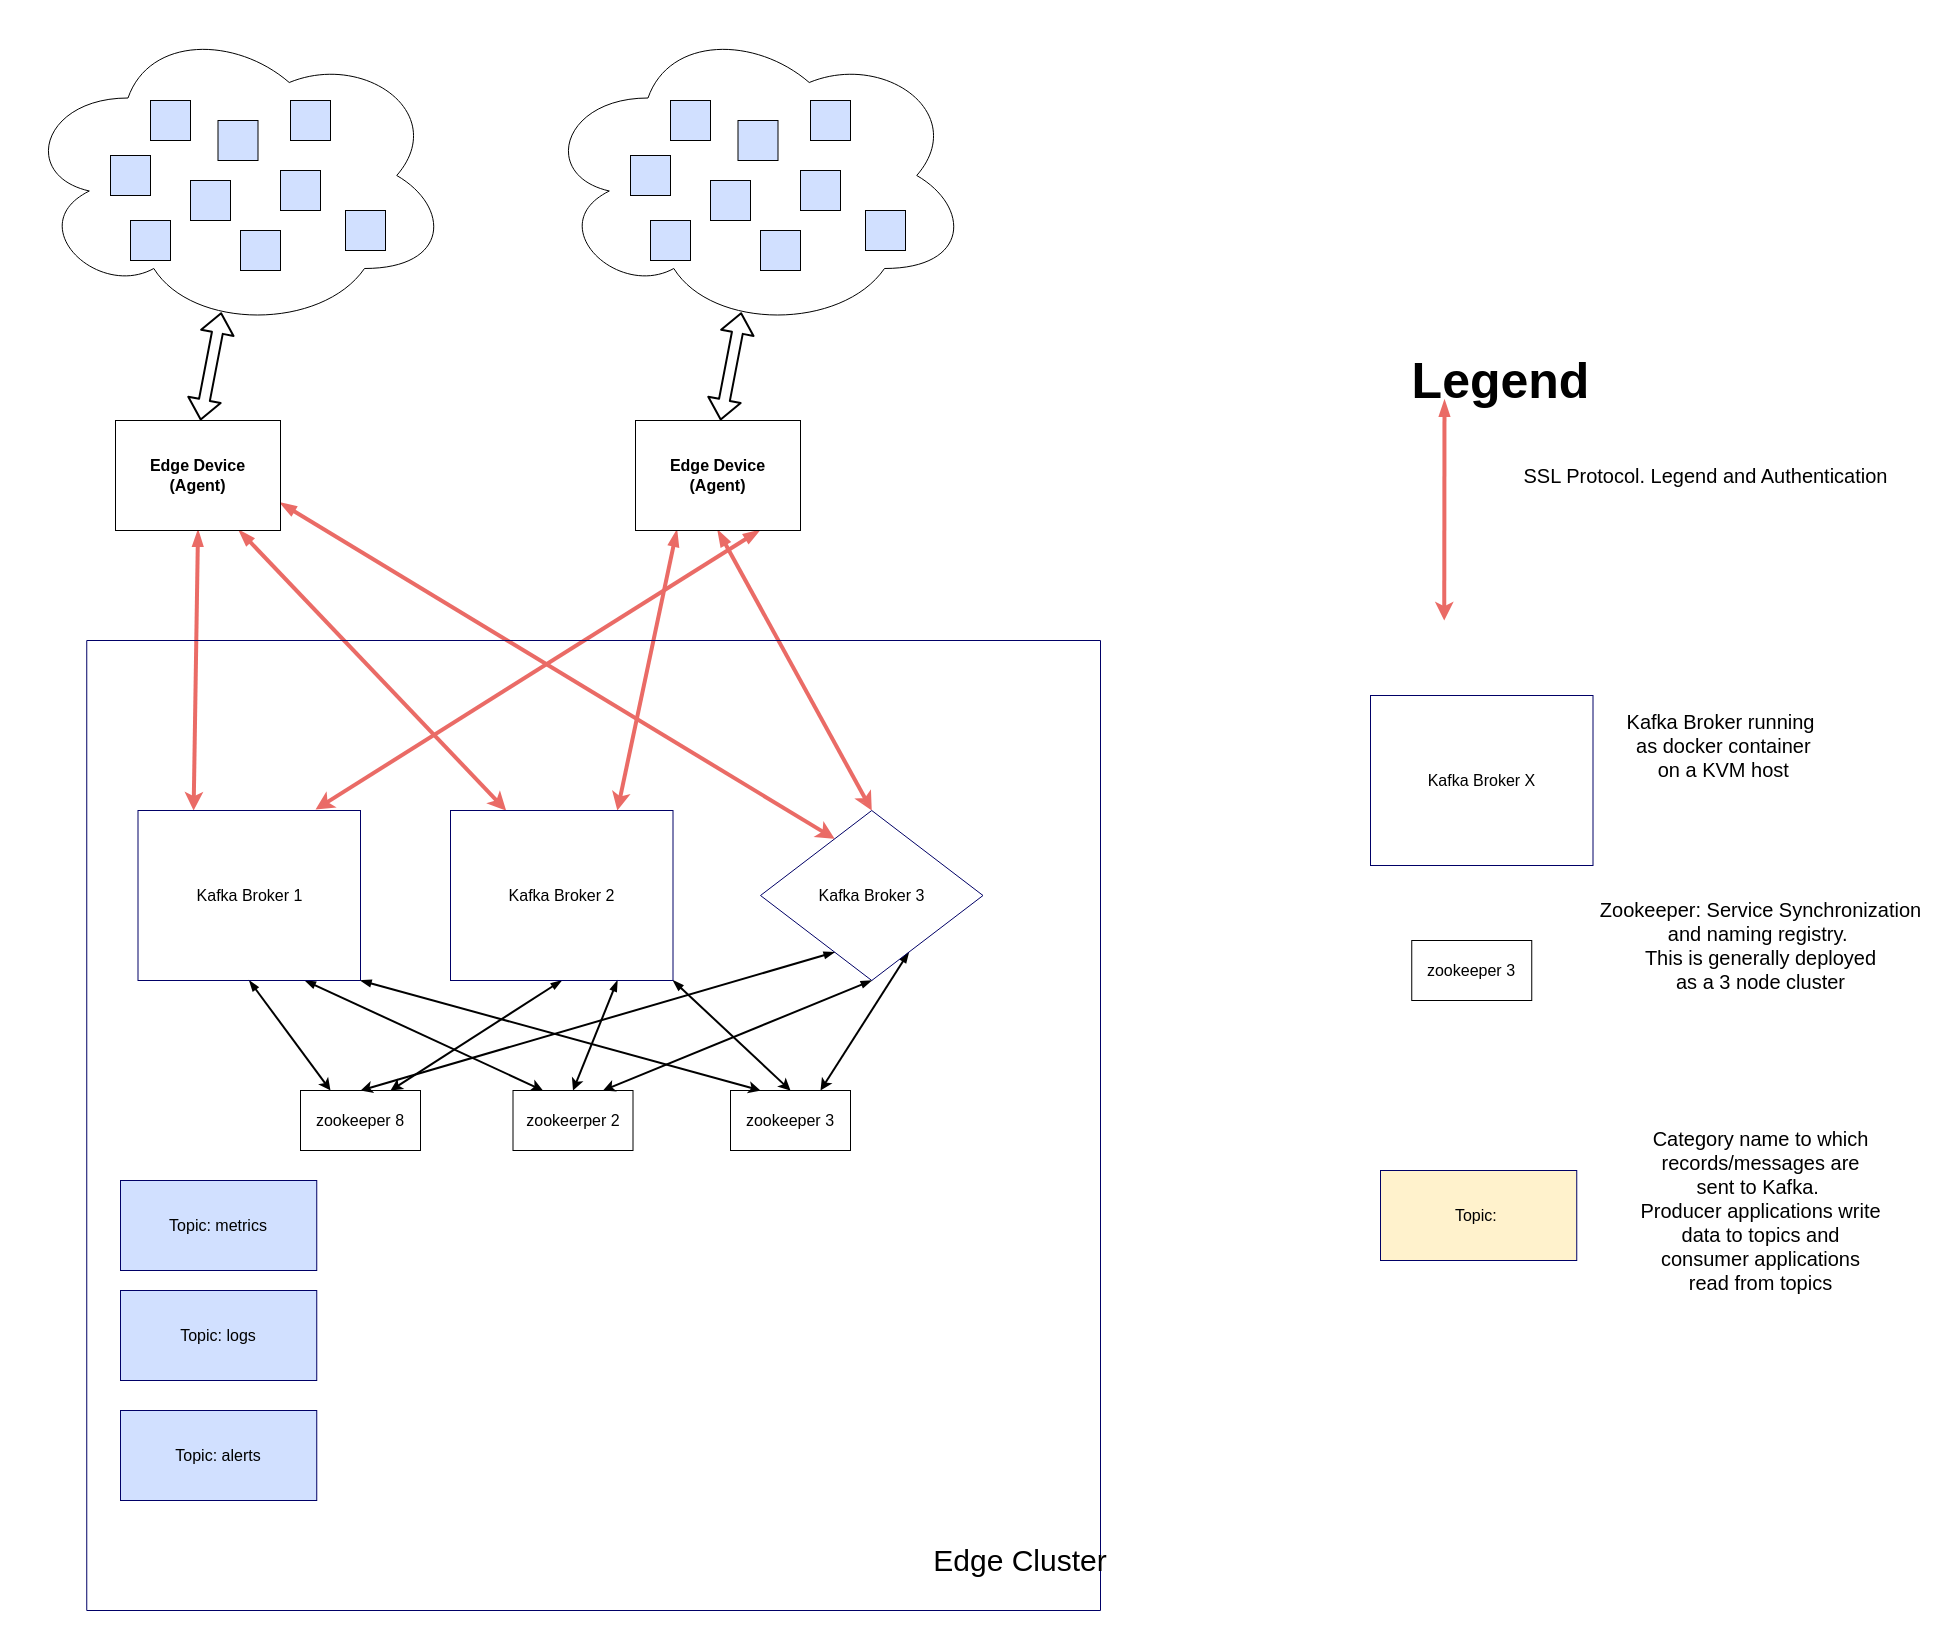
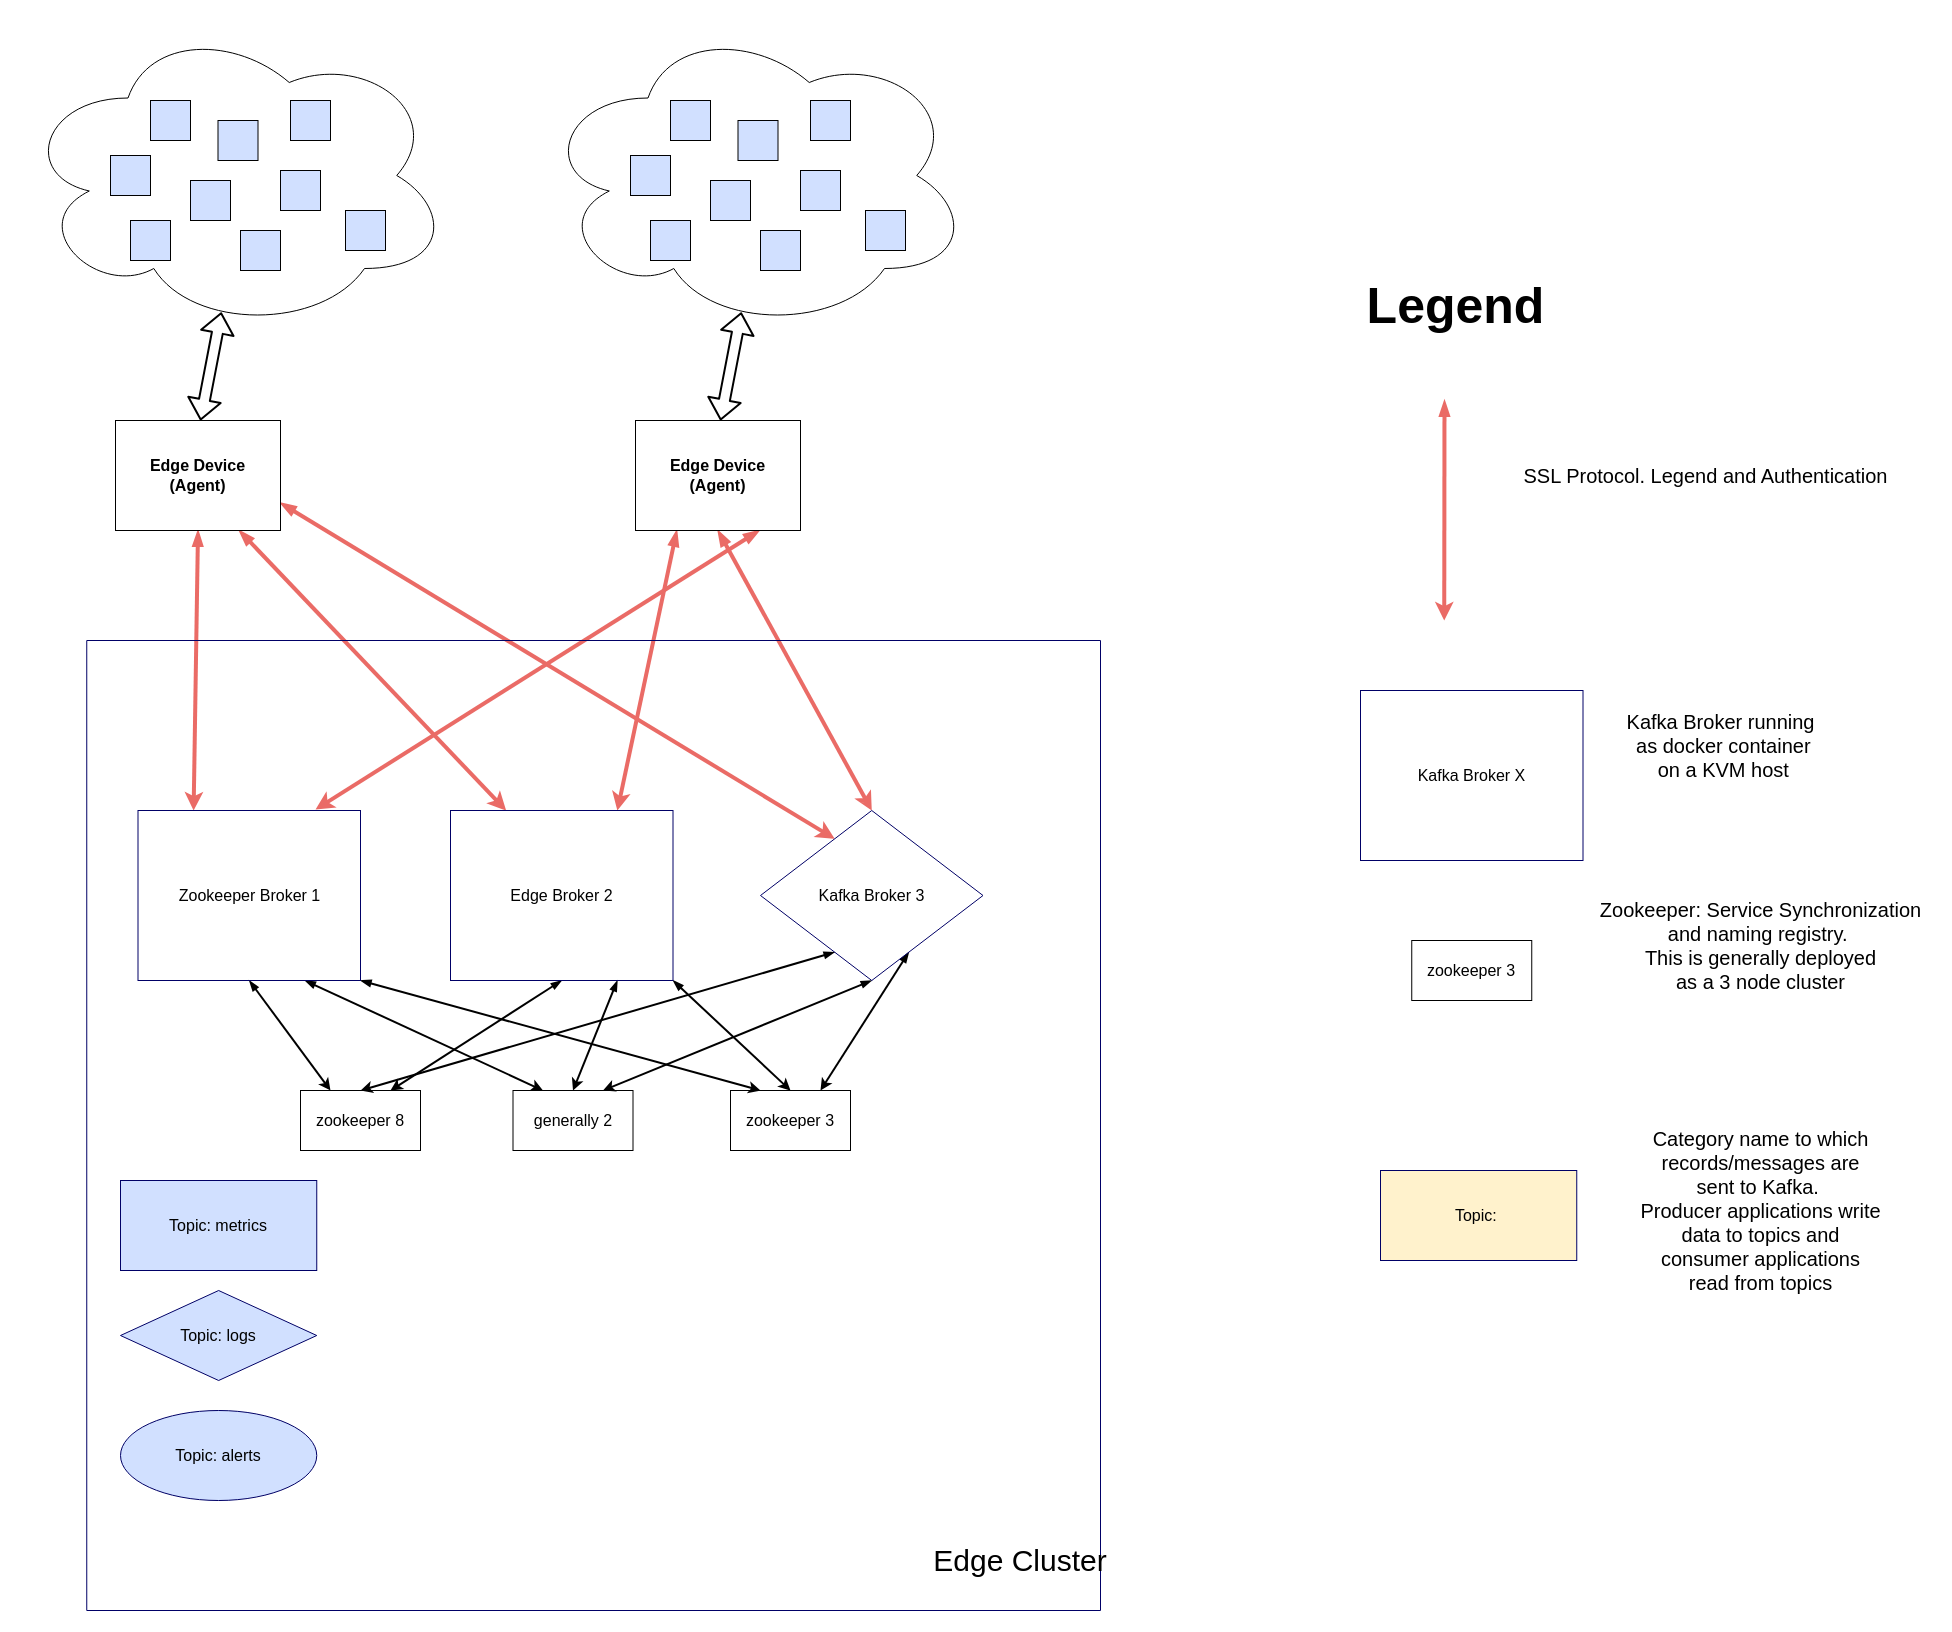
(1501, 381) -> (1456, 306)
(1482, 781) -> (1472, 776)
(250, 896) -> (250, 896)
(562, 896) -> (562, 896)
(574, 1121) -> (574, 1121)
(219, 1336) -> (219, 1336)
(219, 1456) -> (219, 1456)
